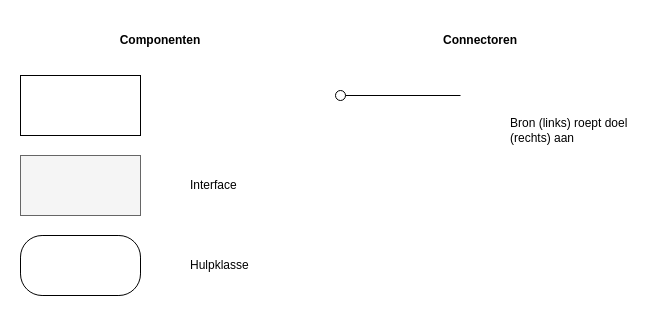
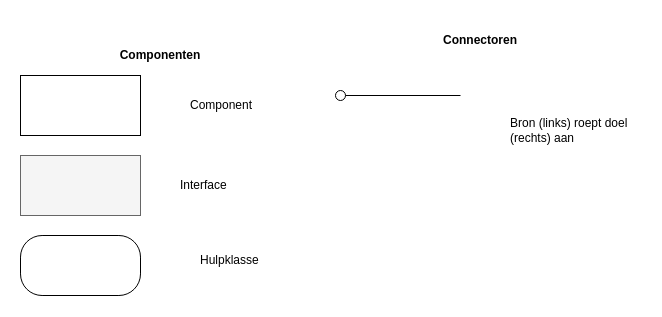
(161, 41) -> (161, 56)
none -> (241, 106)
(241, 186) -> (231, 186)
(241, 266) -> (251, 261)
